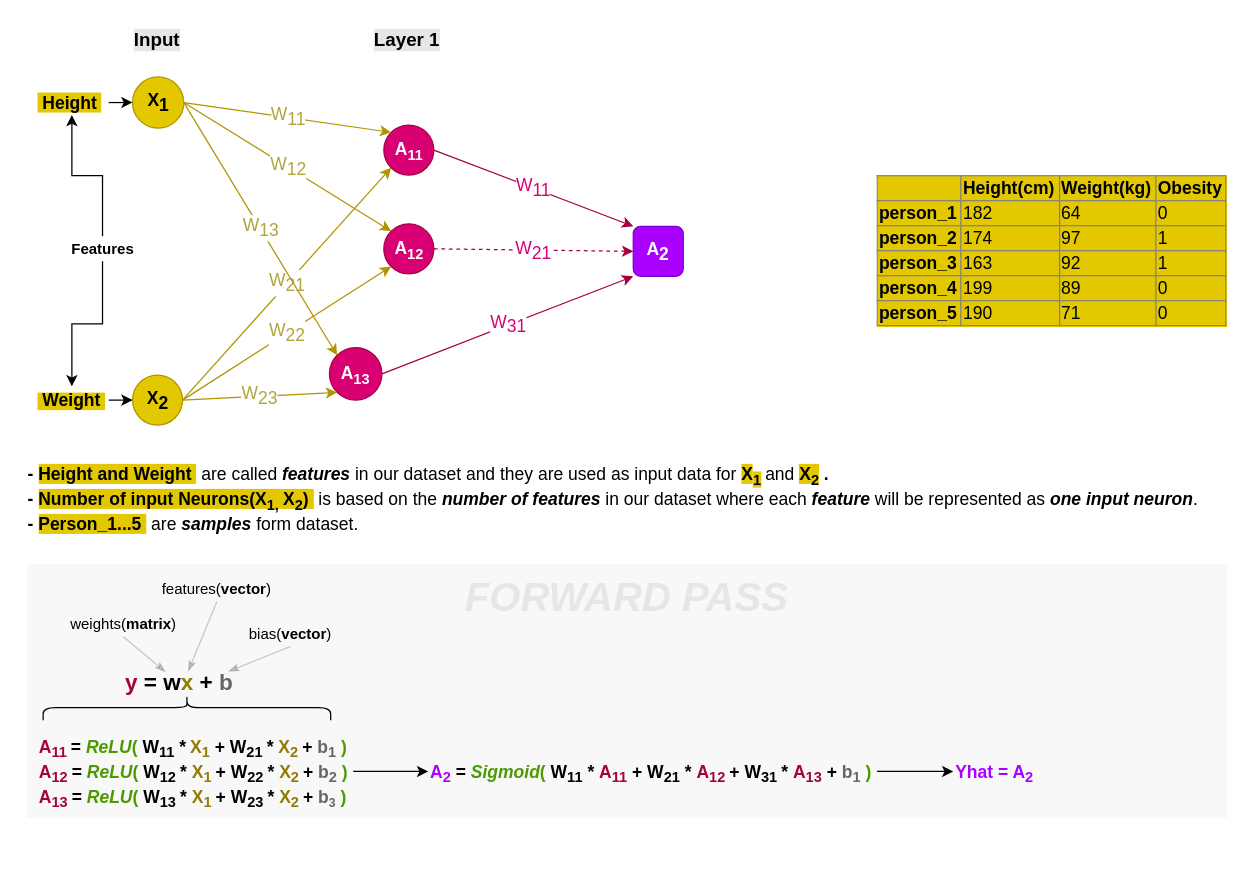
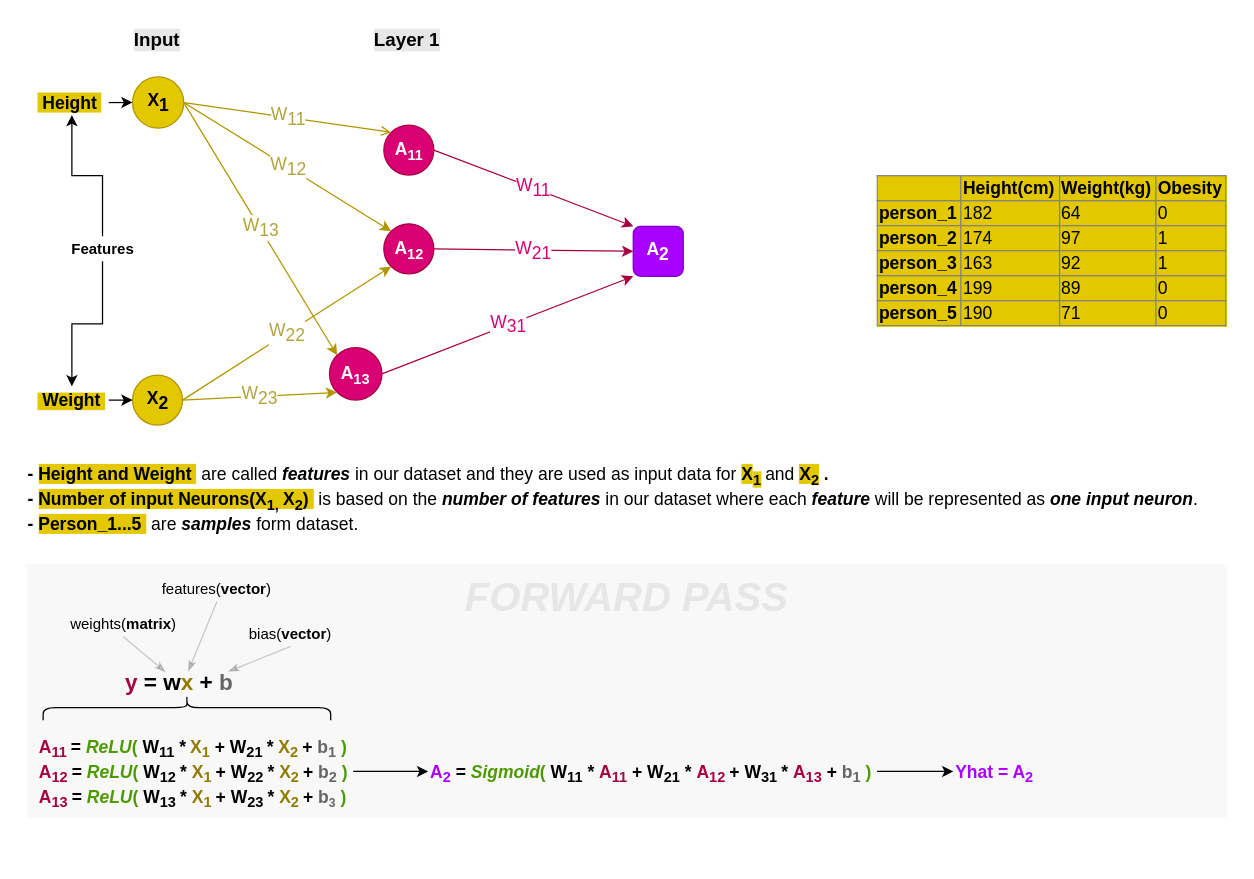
(381, 131) -> (383, 131)
(476, 249) -> (476, 249)
(233, 344) -> none
